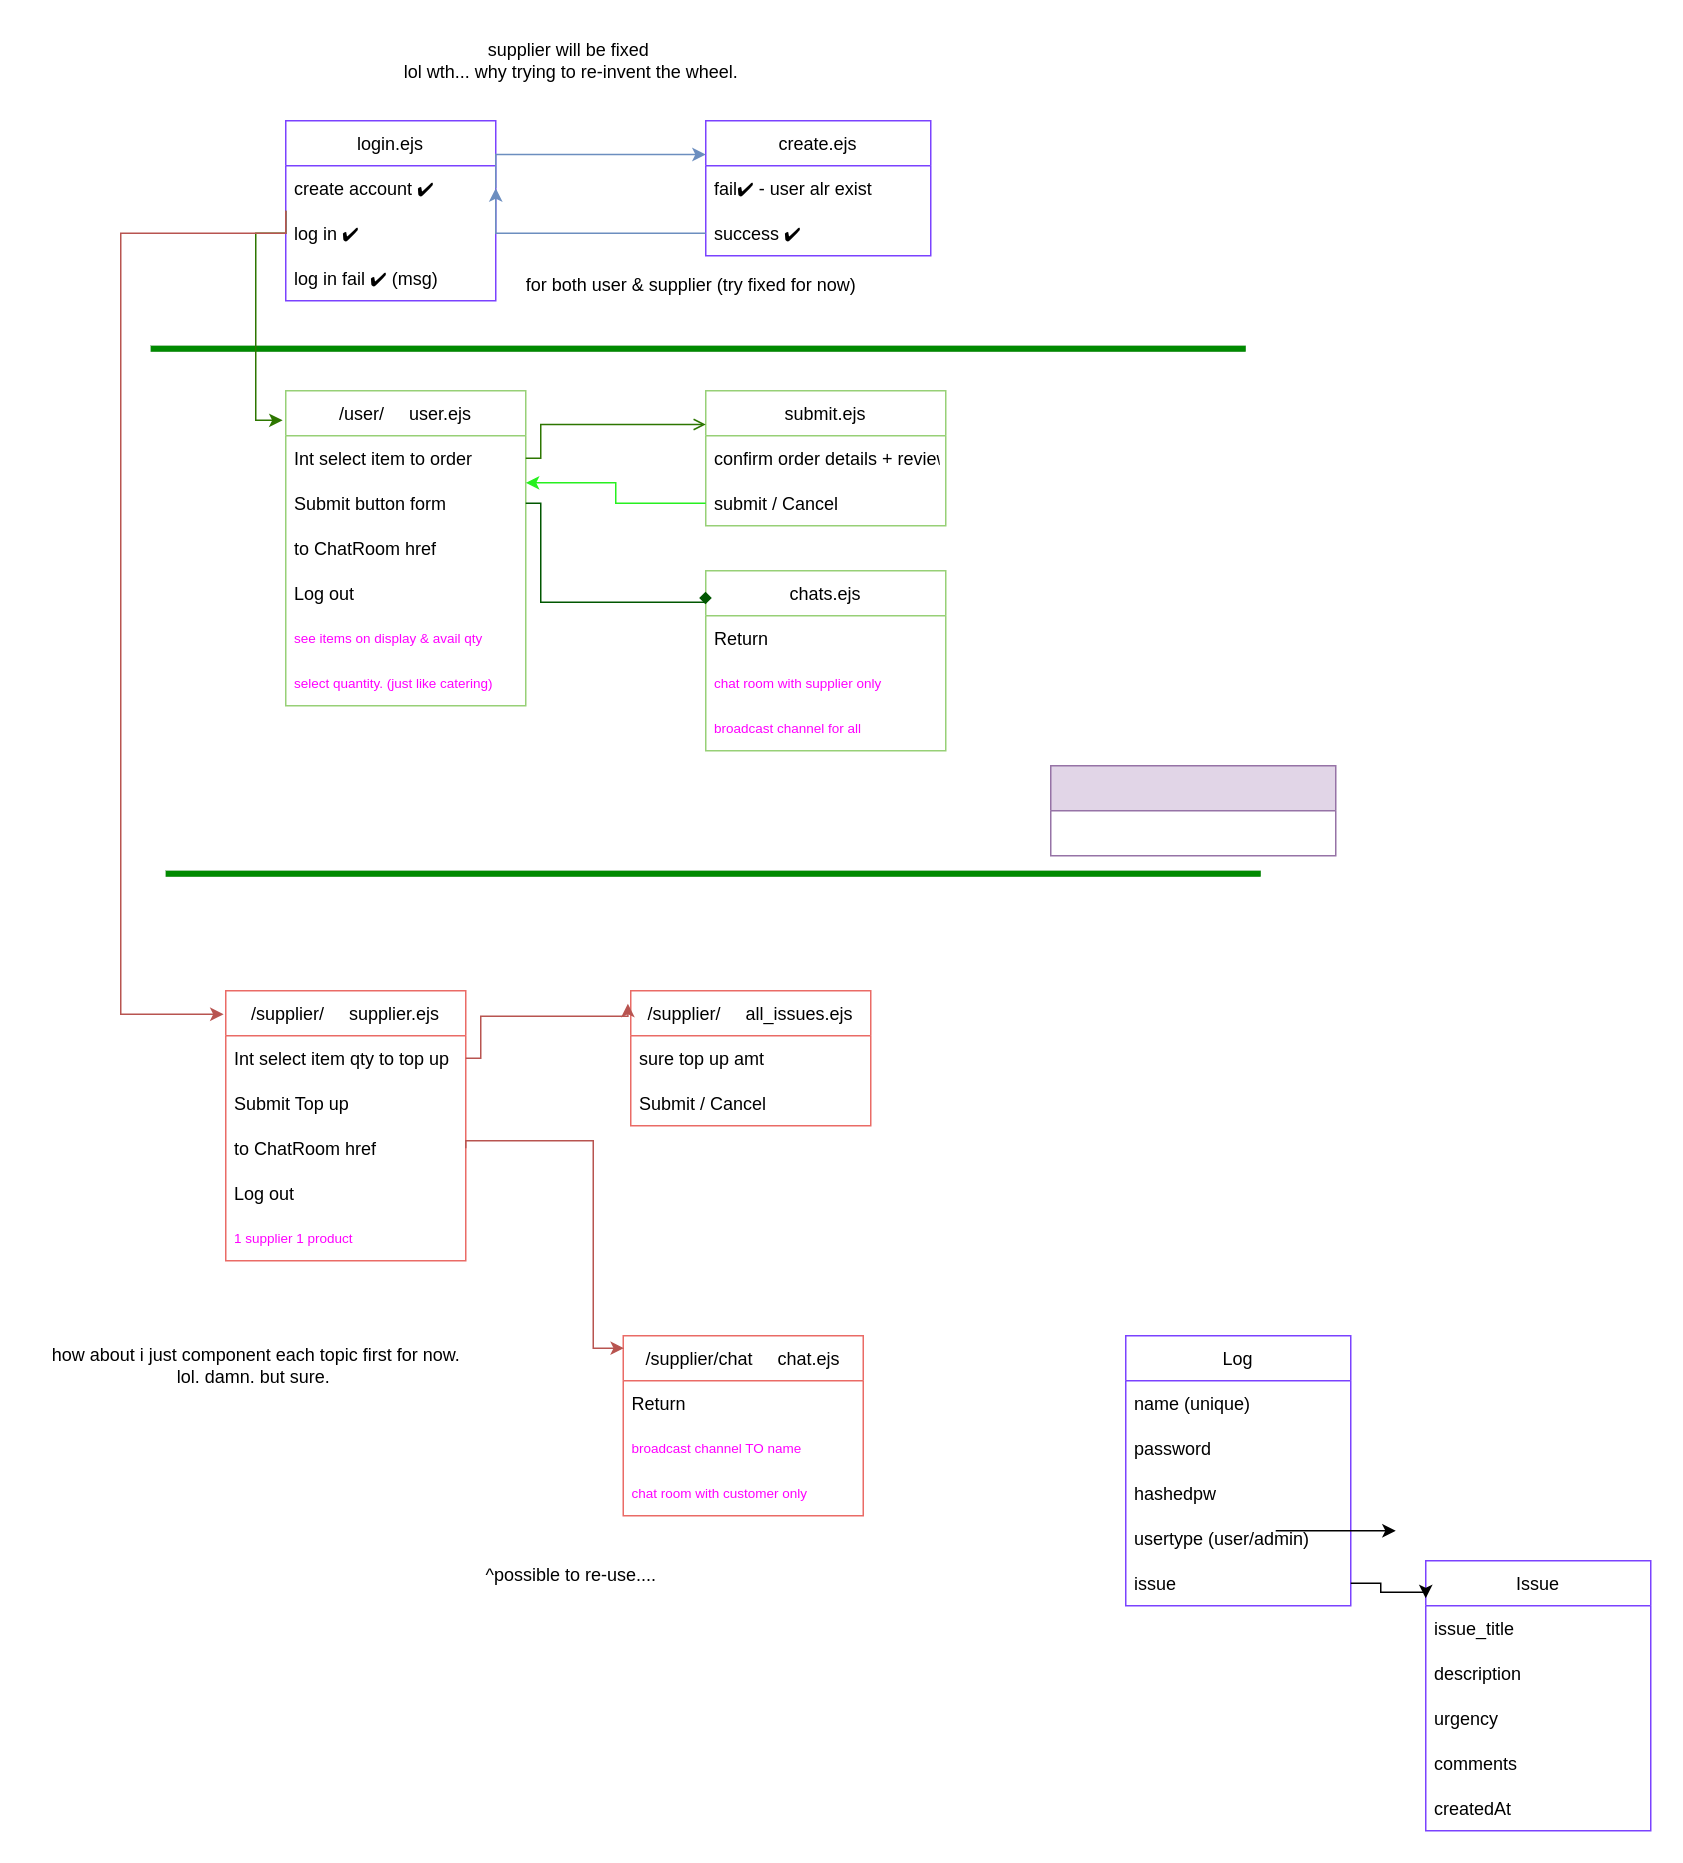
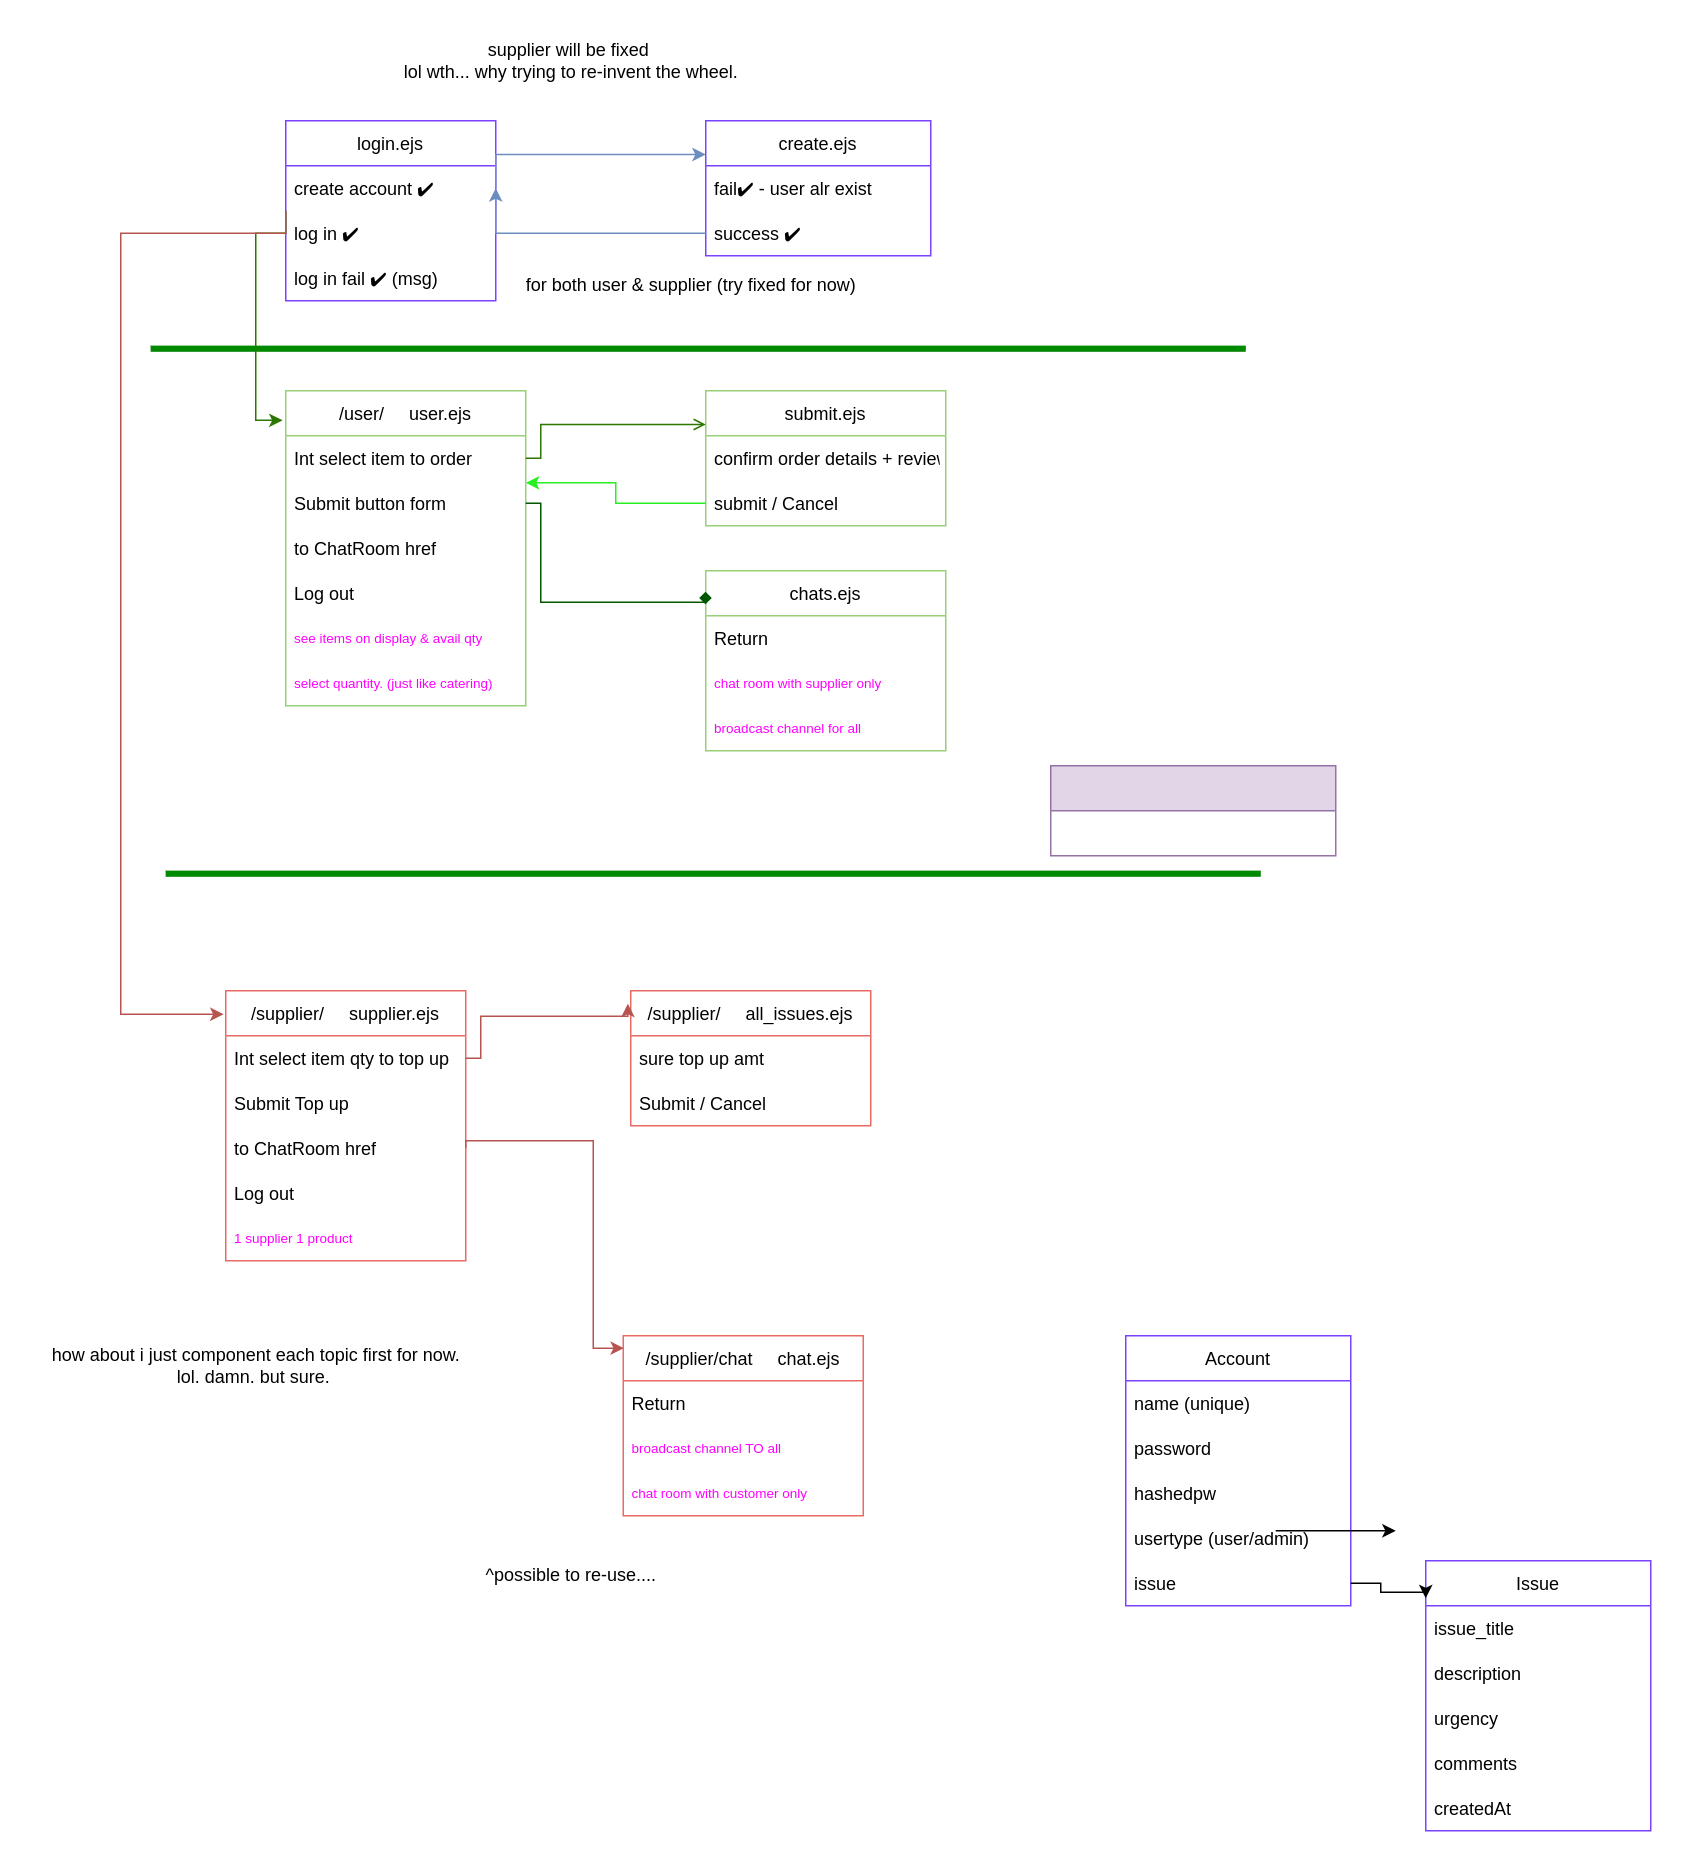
(1238, 1359) -> (1238, 1359)
(719, 1448) -> (712, 1448)
